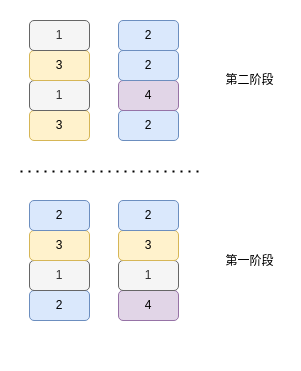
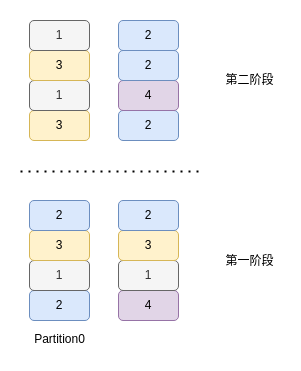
none -> (60, 340)
